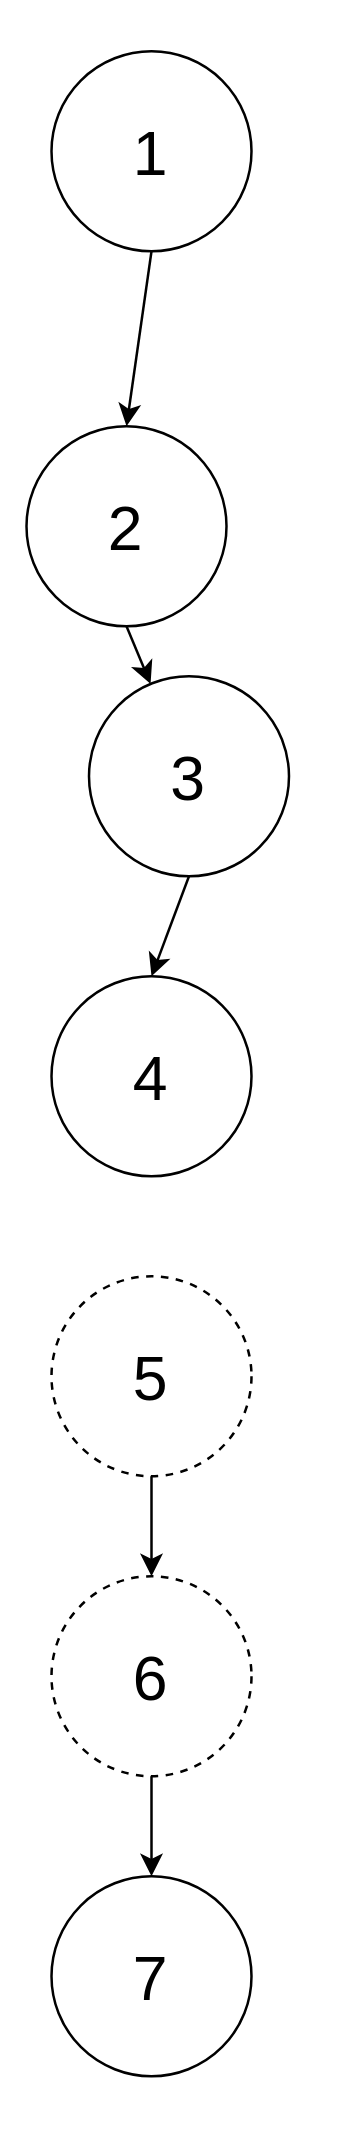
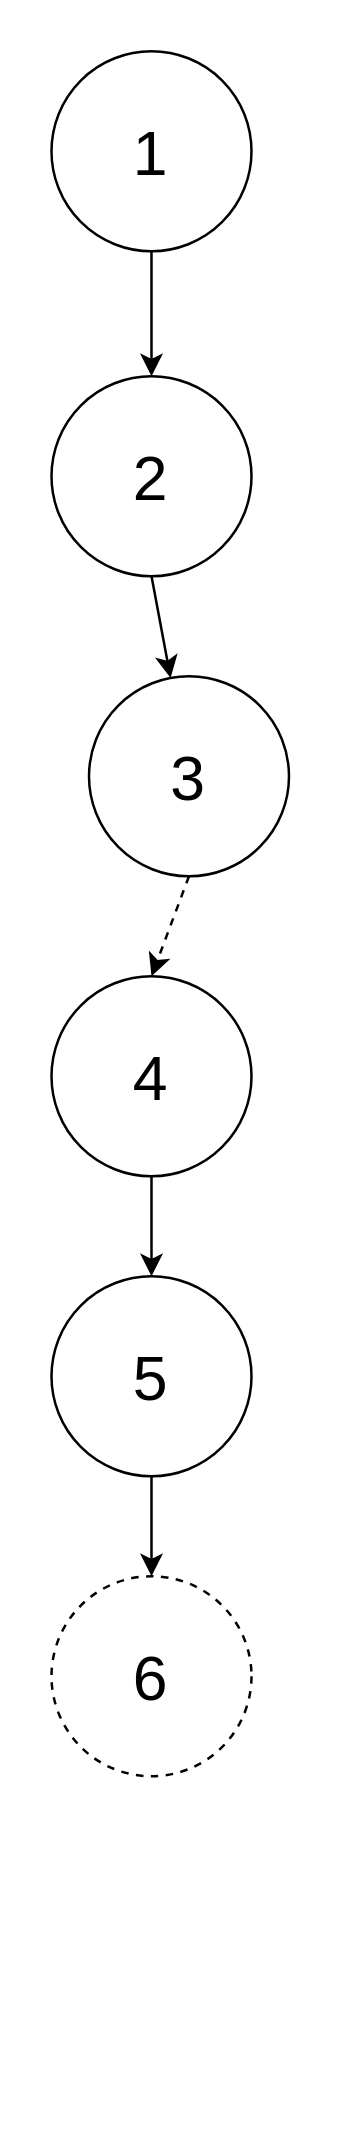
(126, 526) -> (151, 476)
(173, 919) -> (173, 919)
none -> (151, 1218)
(151, 1376) -> (151, 1376)
(151, 1818) -> none
(151, 1976) -> none
